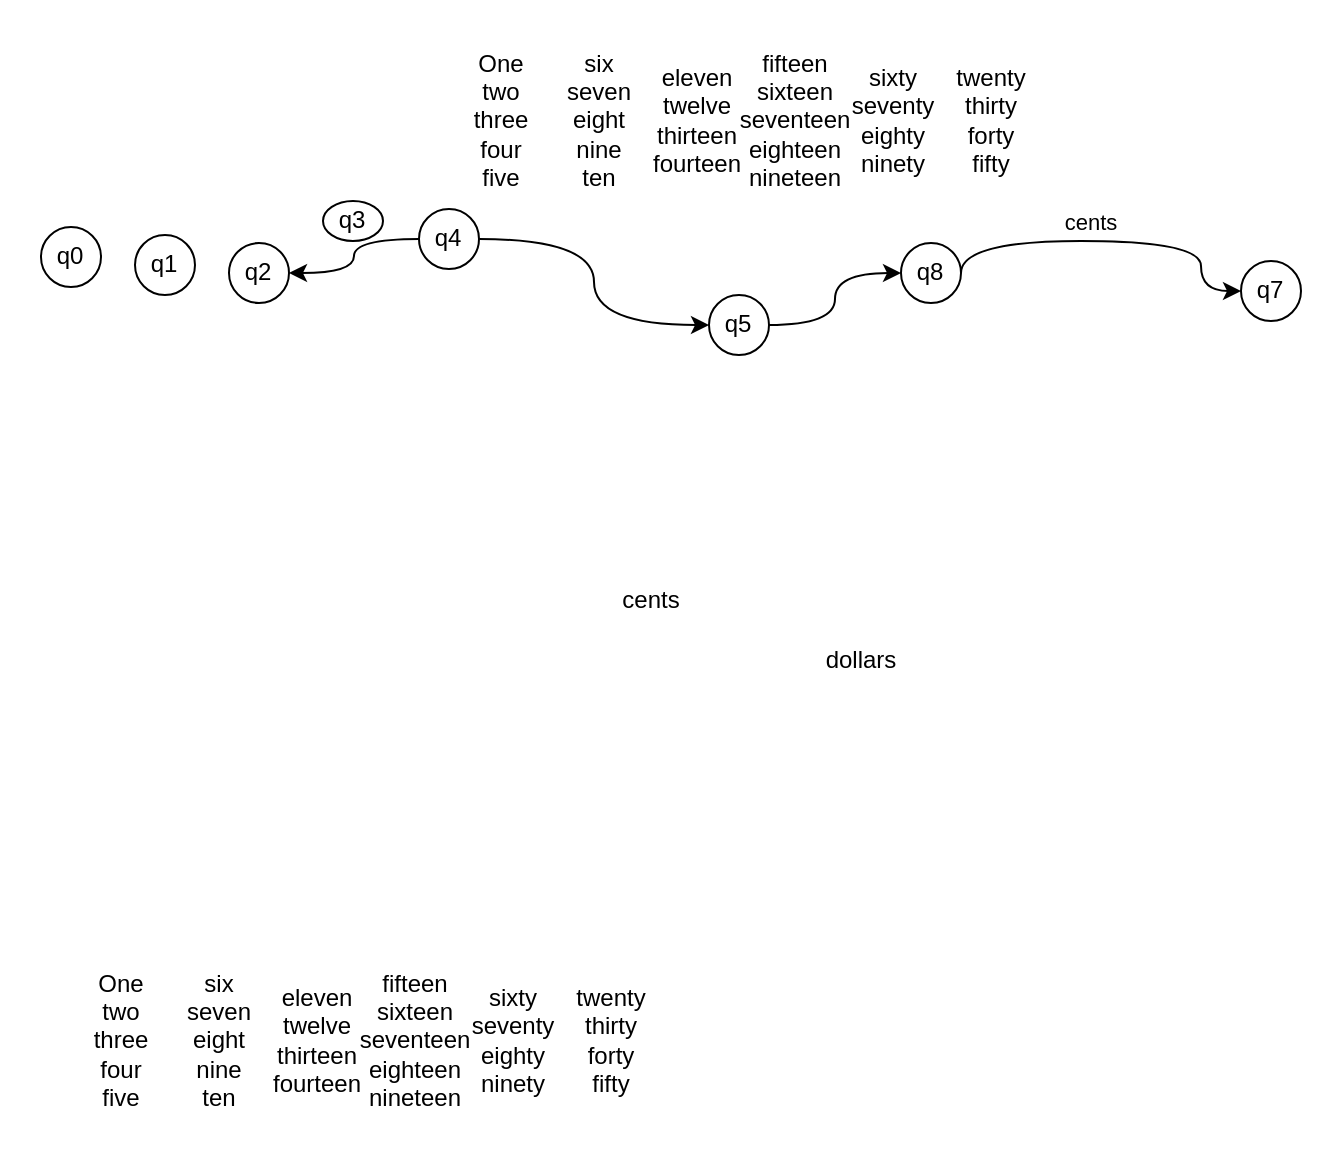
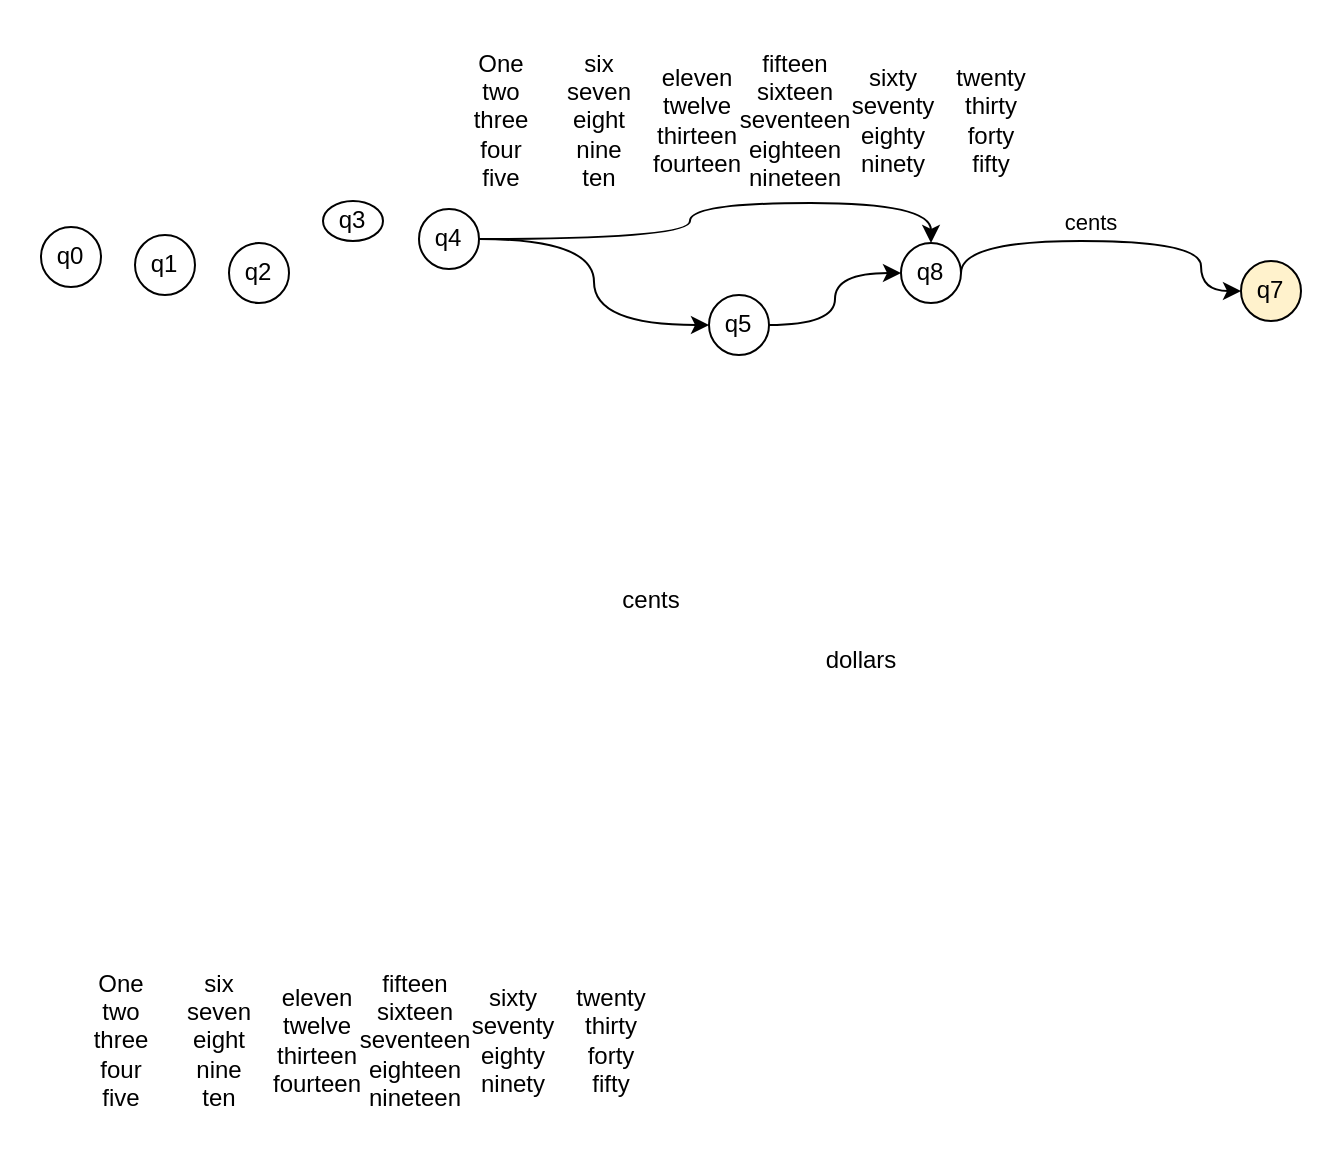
(358, 249) -> (730, 206)
(1271, 291) -> (1271, 291)
